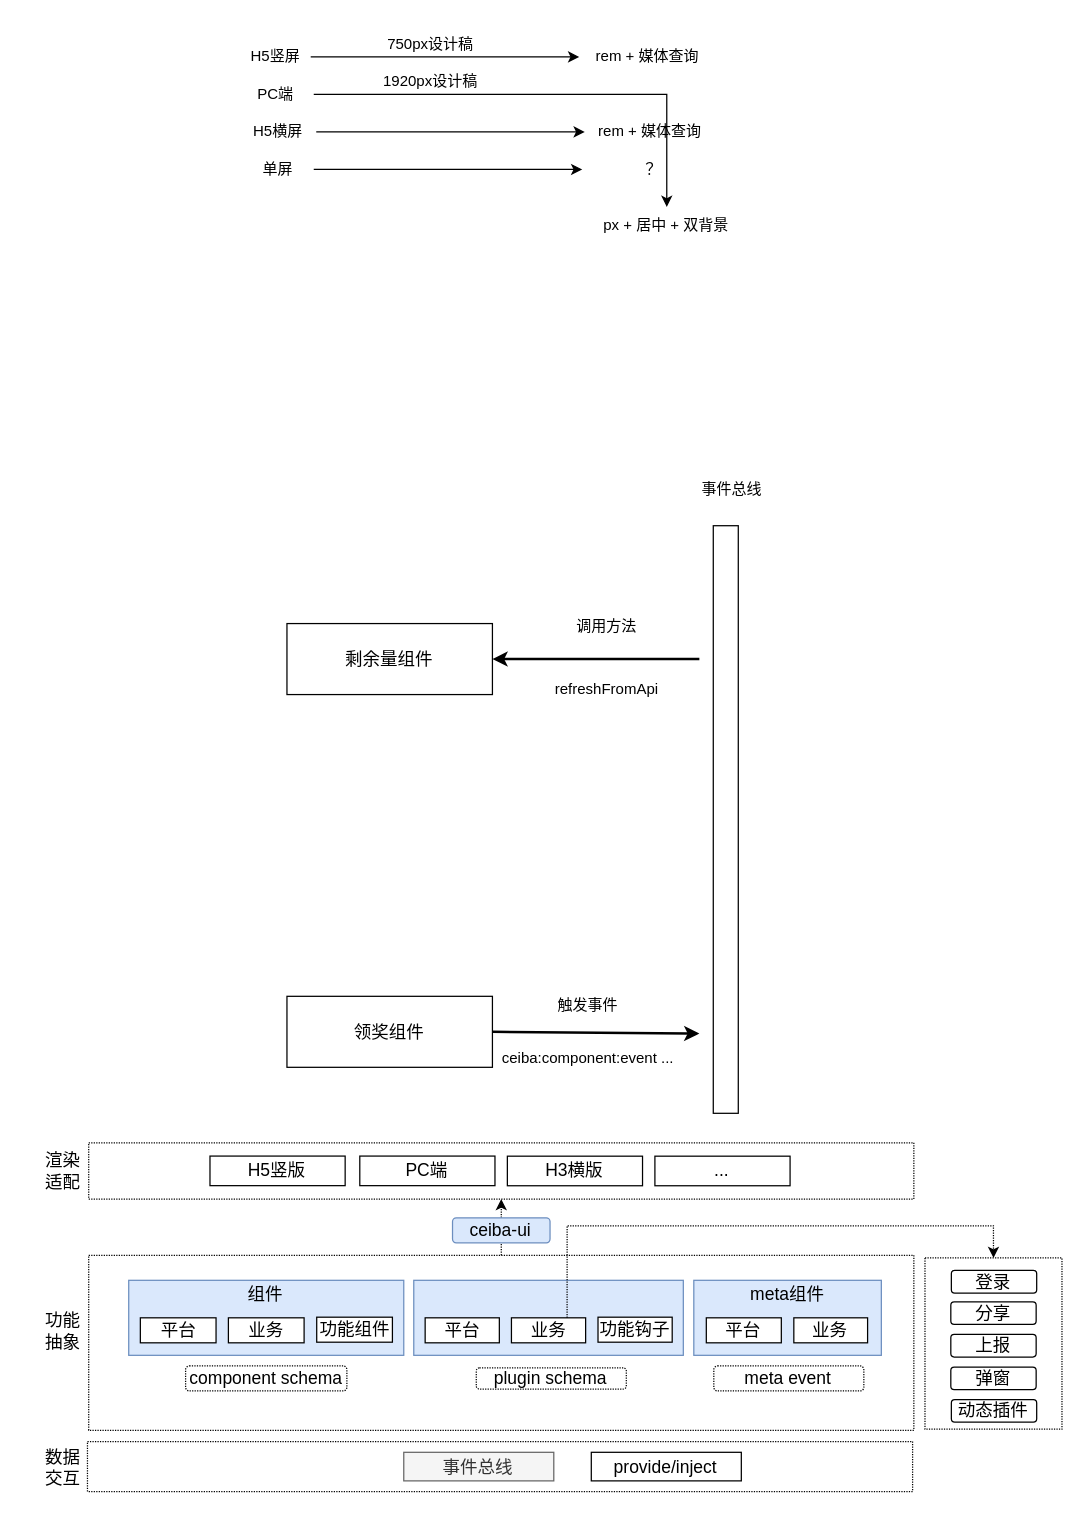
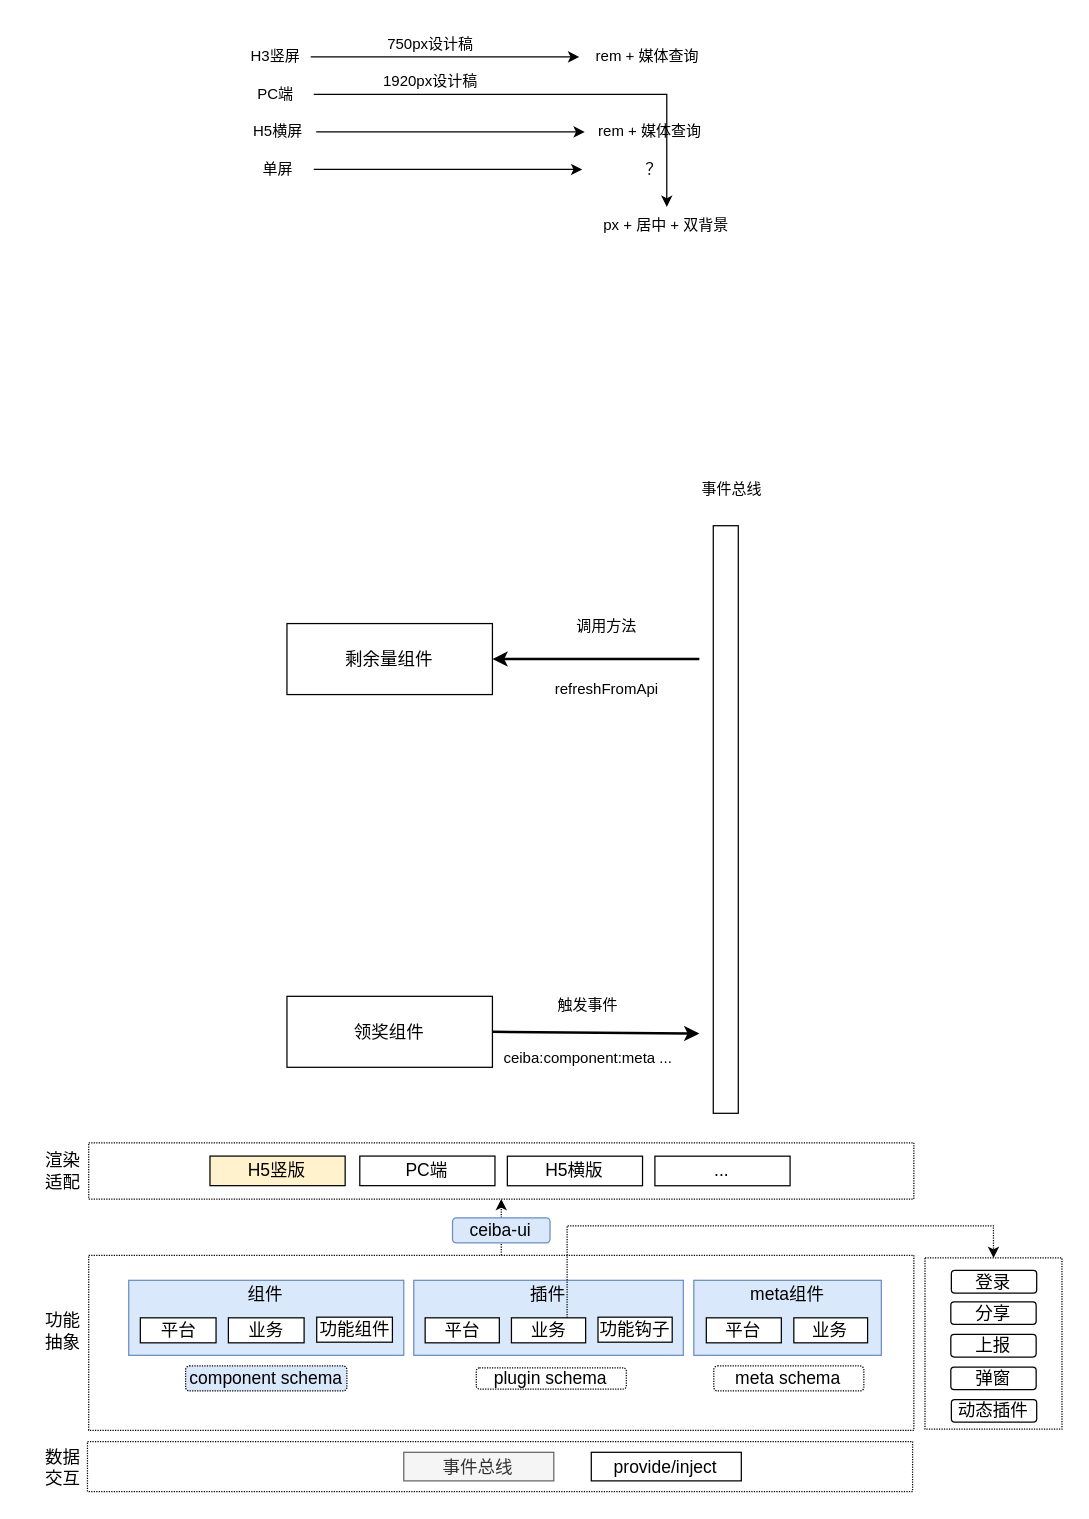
(276, 57) -> (276, 57)
(588, 1058) -> (588, 1058)
(277, 1171) -> (277, 1171)
(574, 1171) -> (574, 1171)
none -> (548, 1294)
(266, 1378) -> (266, 1378)
(788, 1378) -> (788, 1378)
